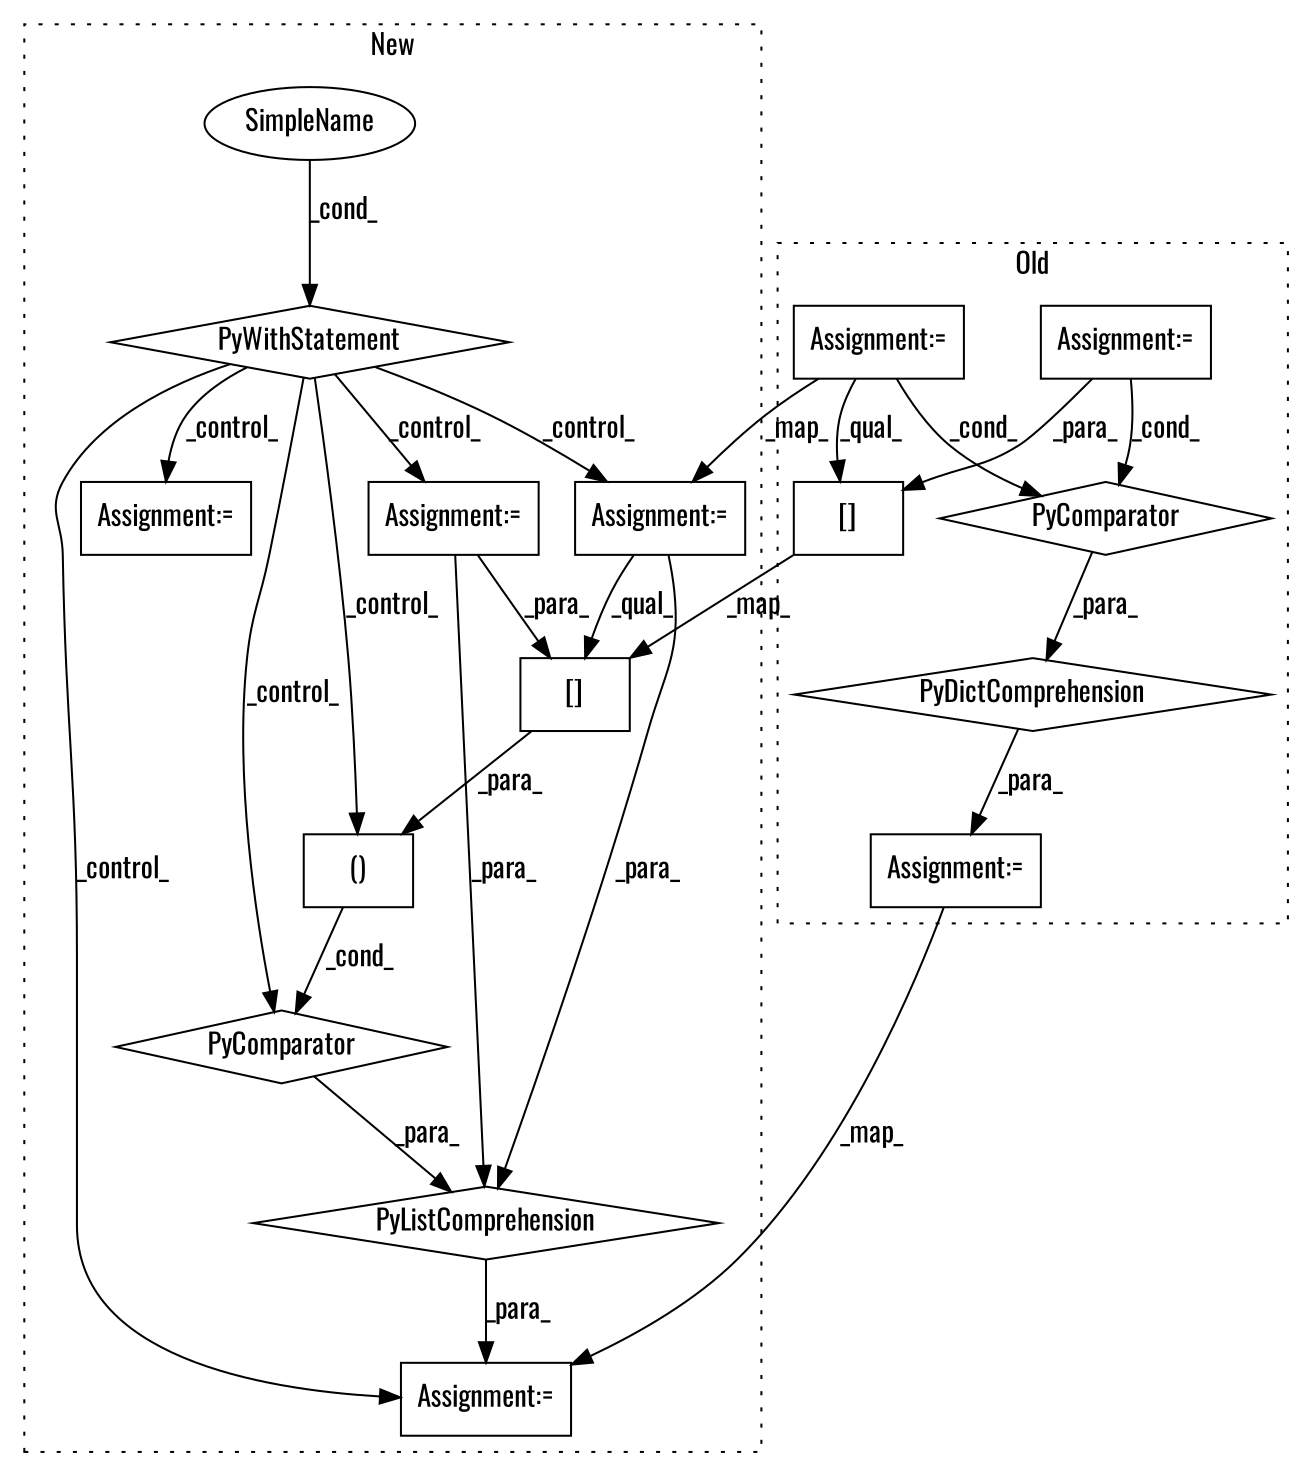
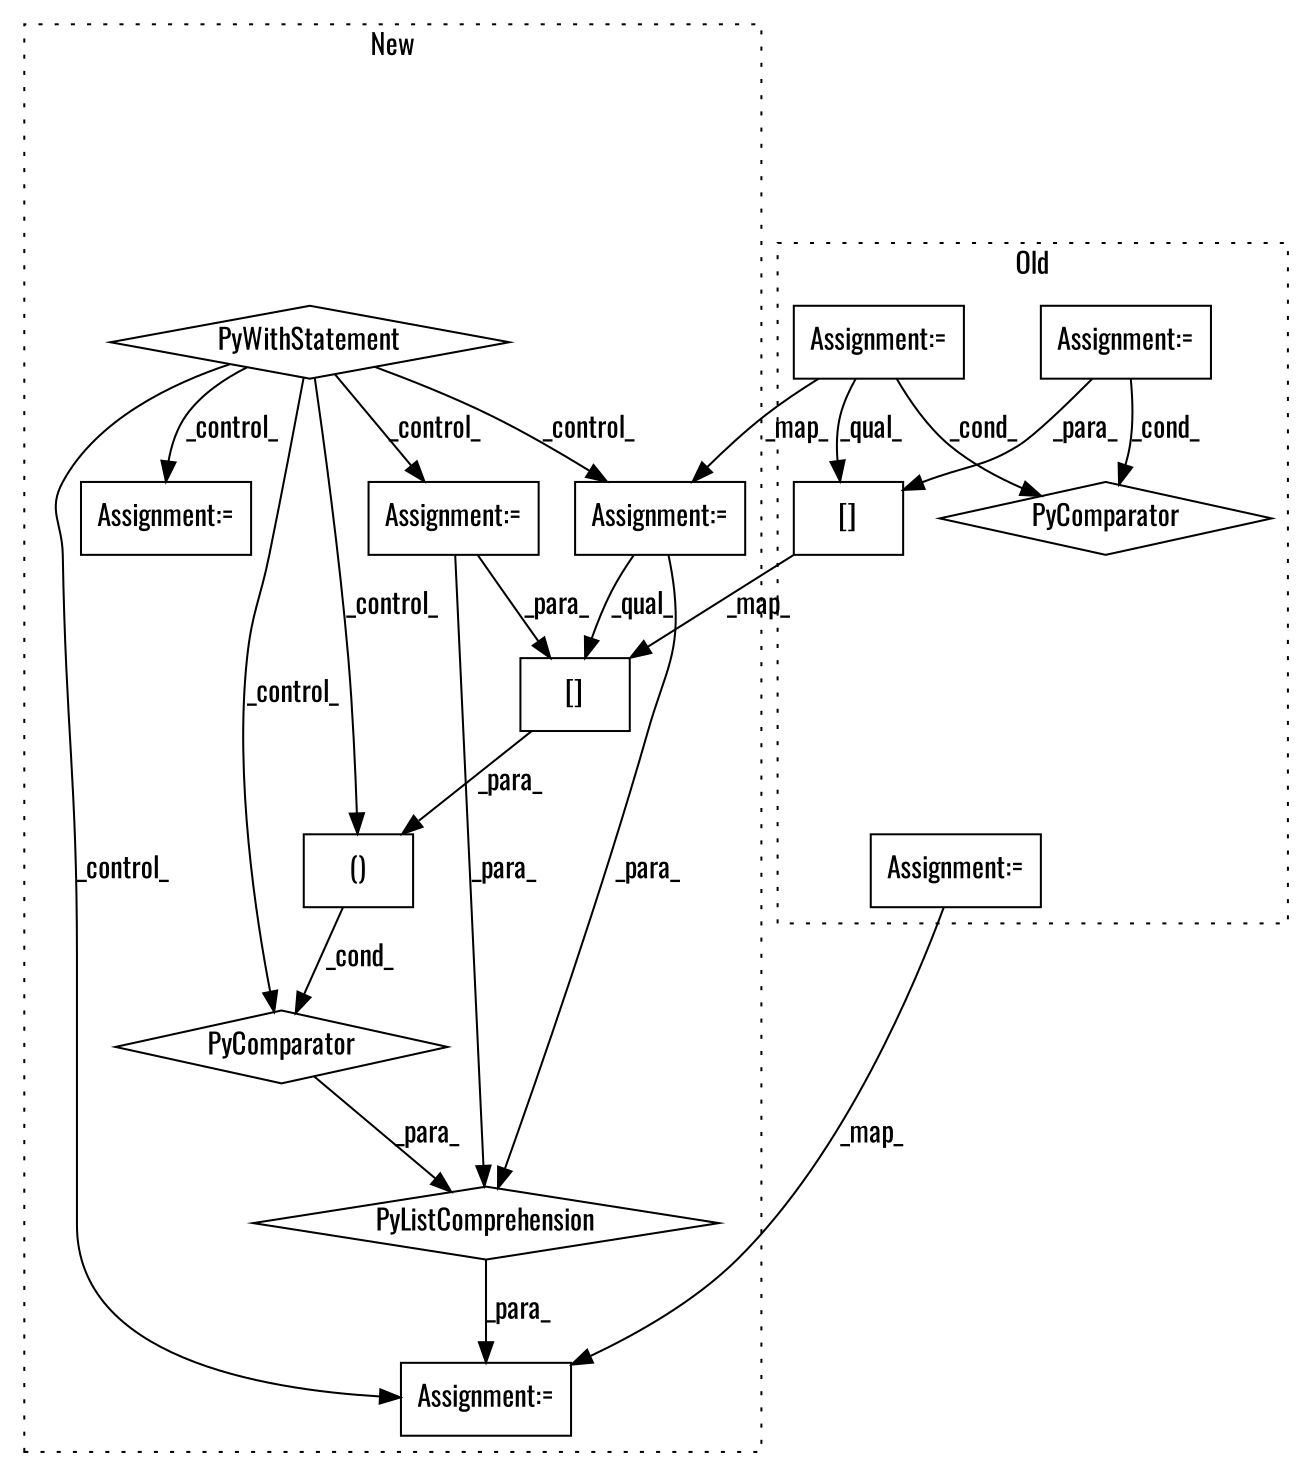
(310, 124) -> none
(1033, 695) -> none
